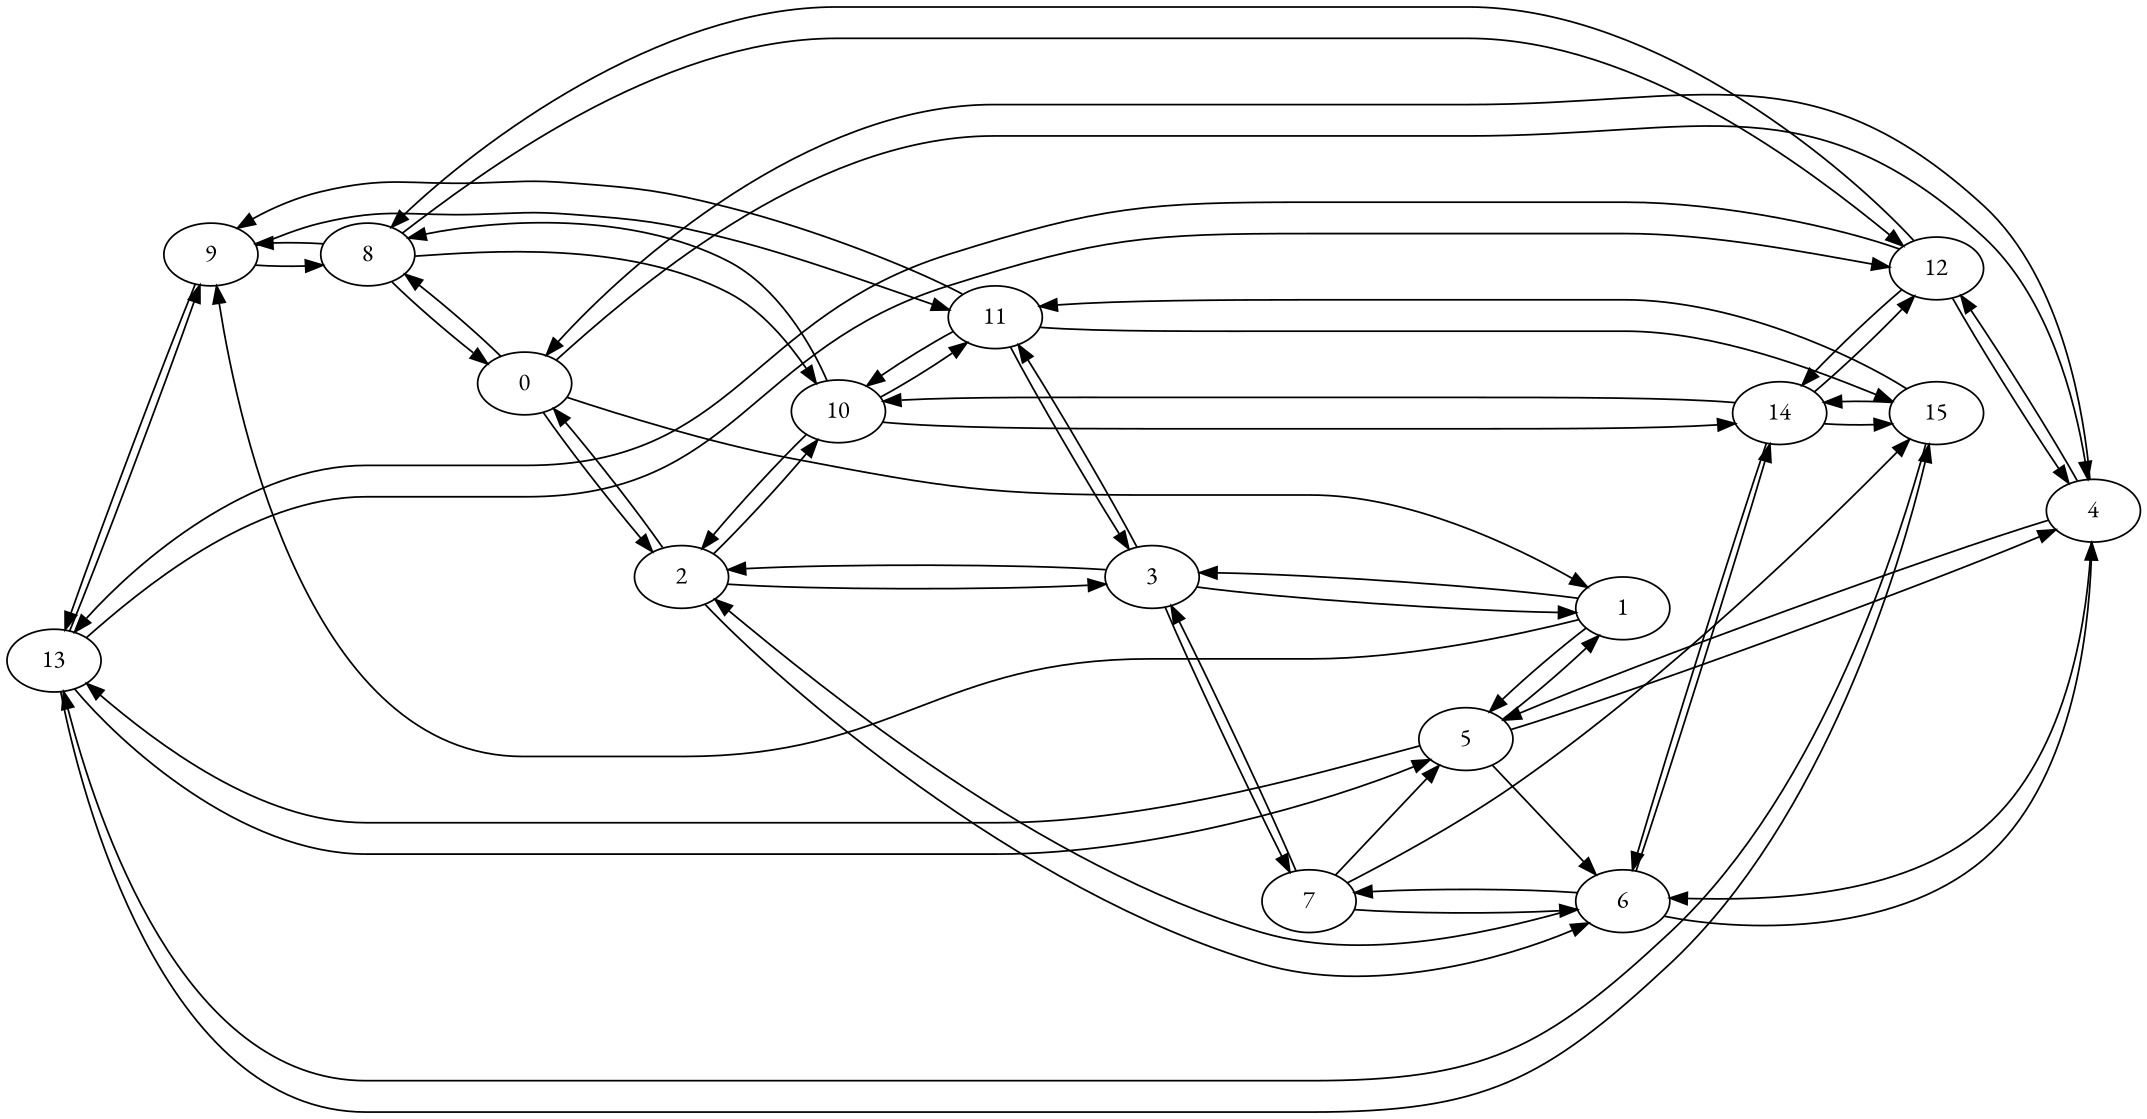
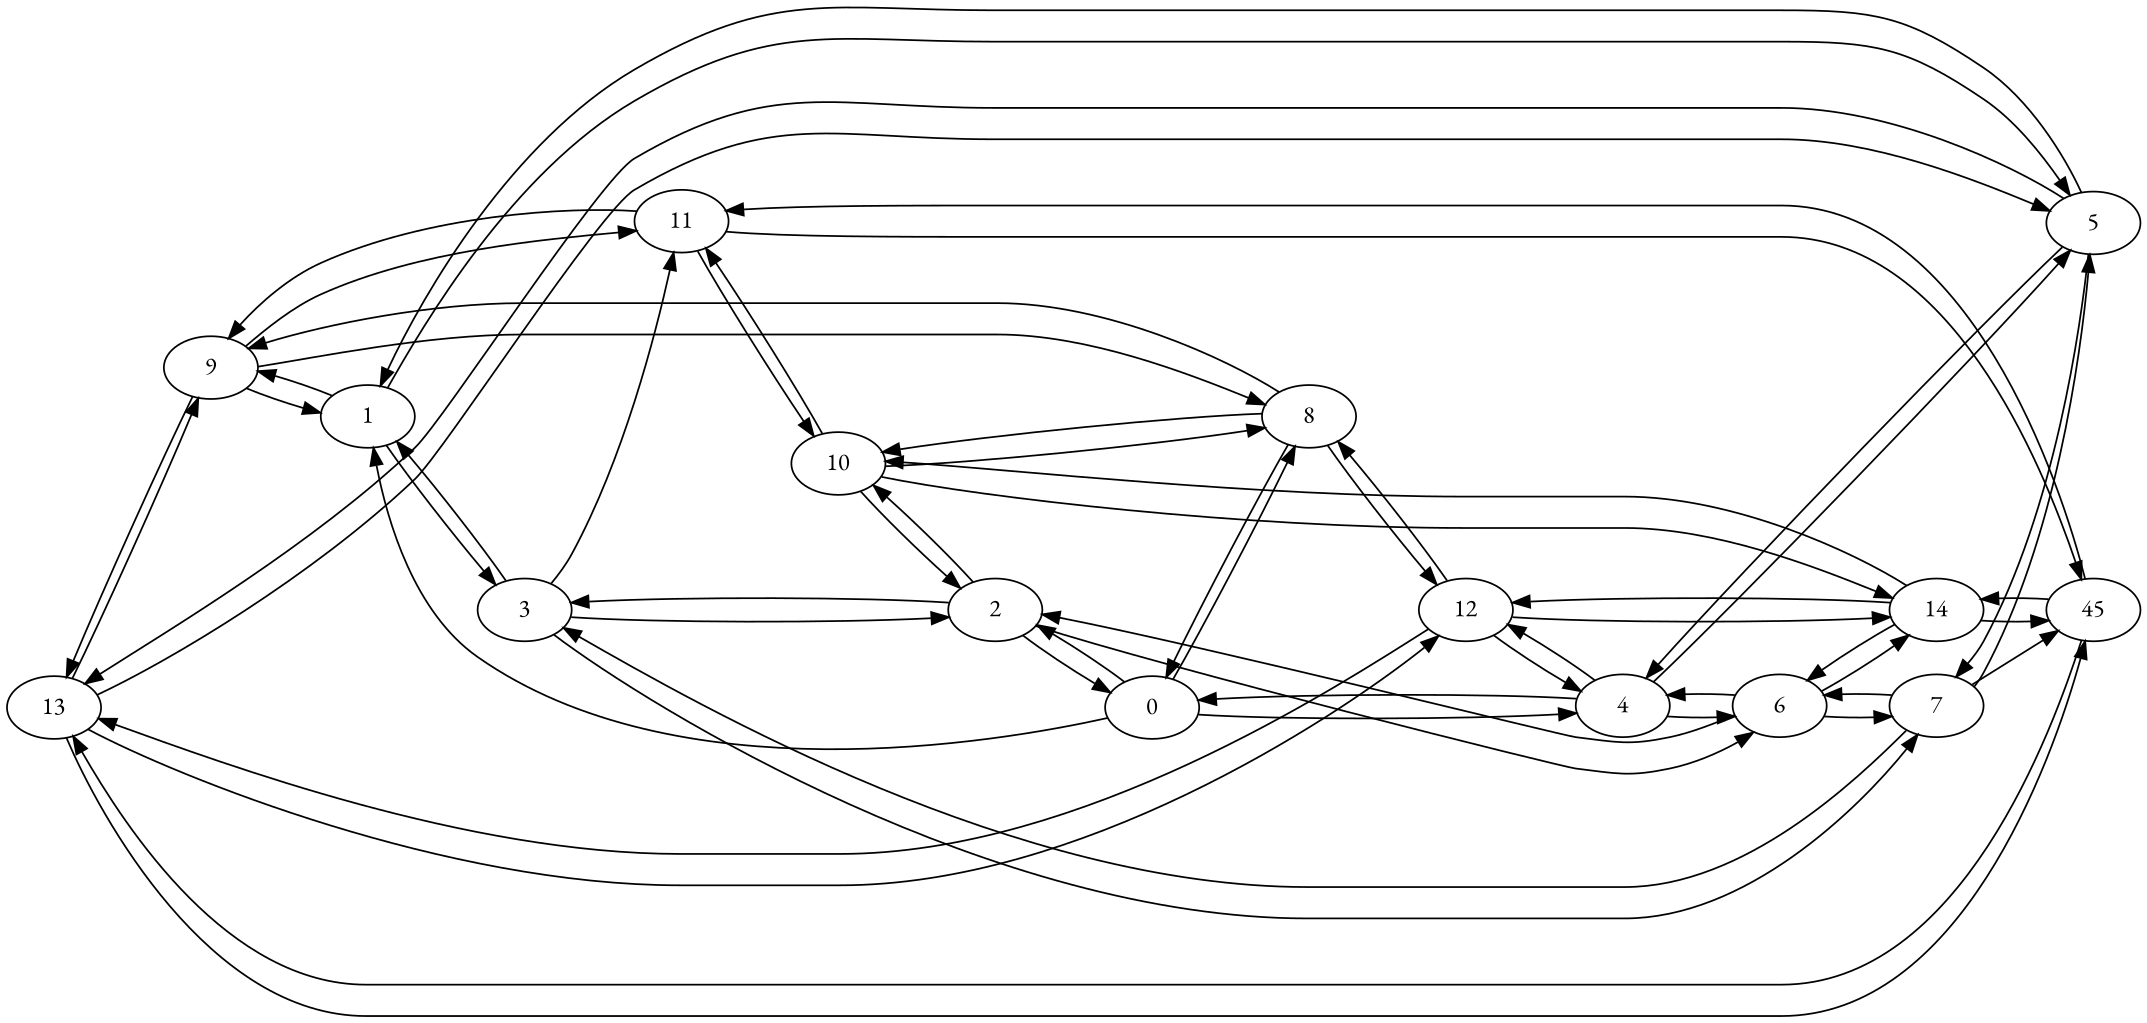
none -> (275, 399)
(1937, 413) -> (2093, 610)
(1063, 441) -> none
(1538, 813) -> (2020, 558)
